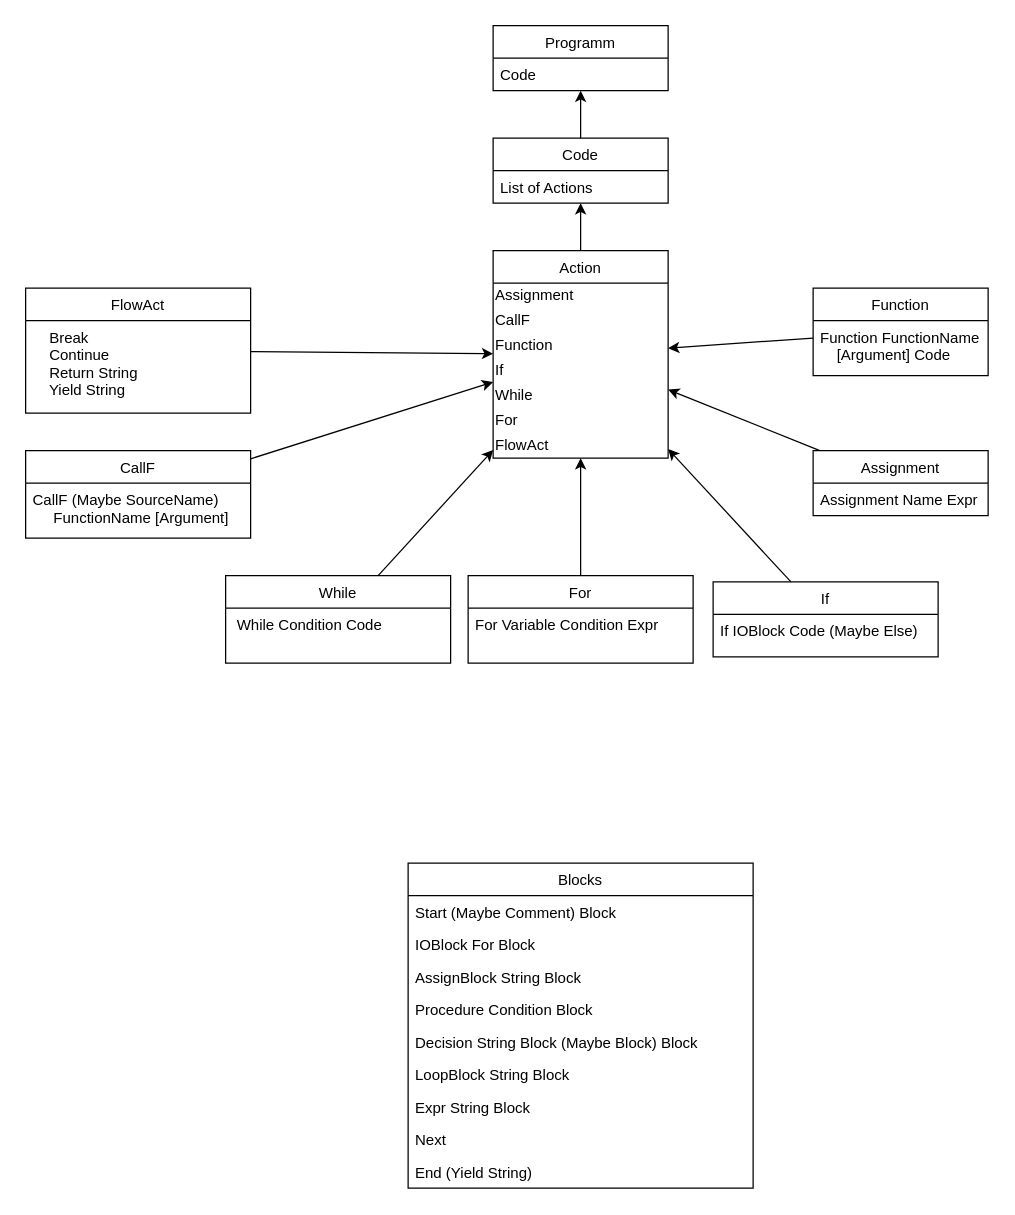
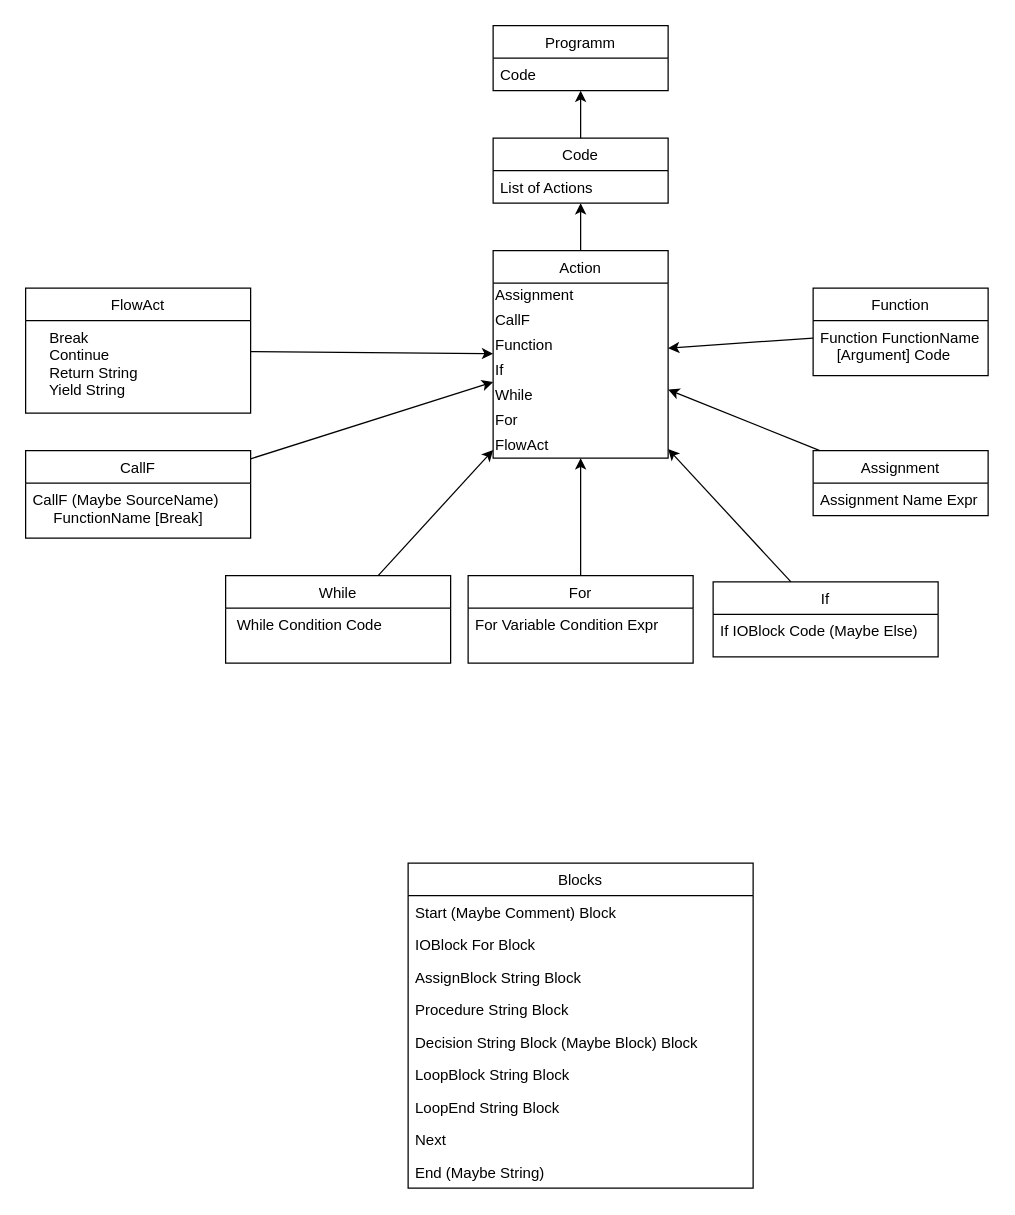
(126, 500) -> (126, 500)
(510, 1010) -> (500, 1010)
(479, 1108) -> (491, 1108)
(481, 1173) -> (485, 1173)
